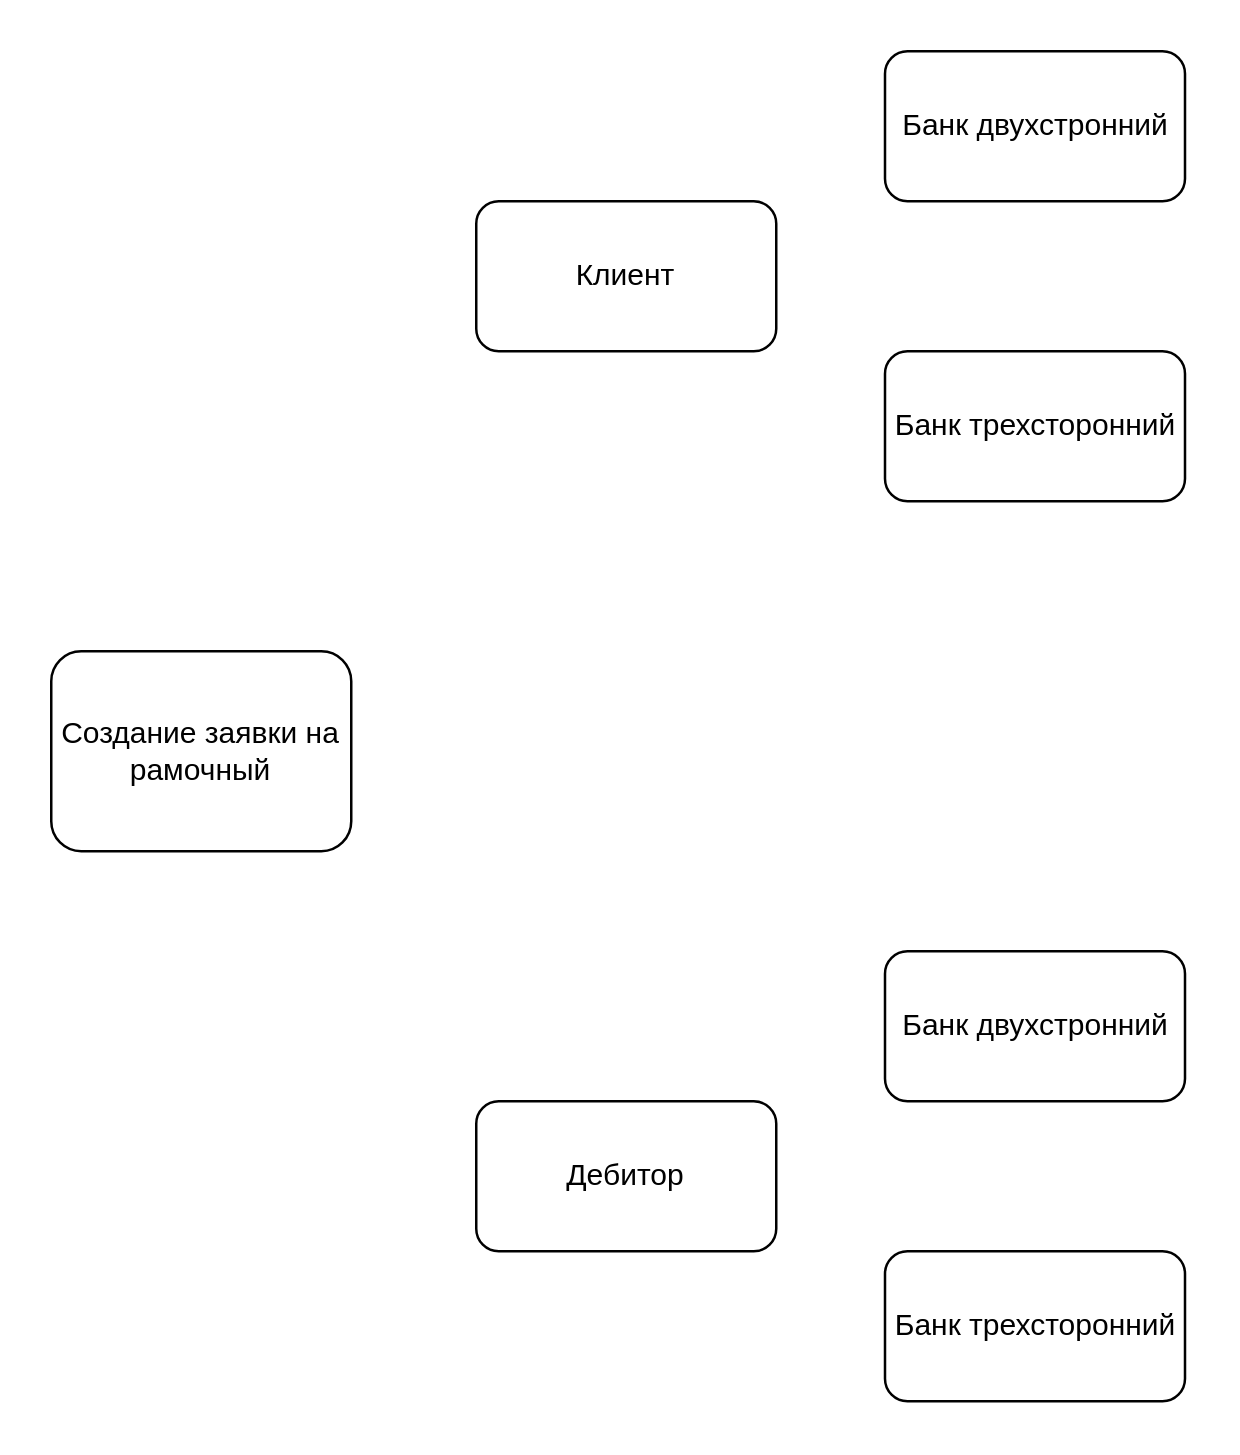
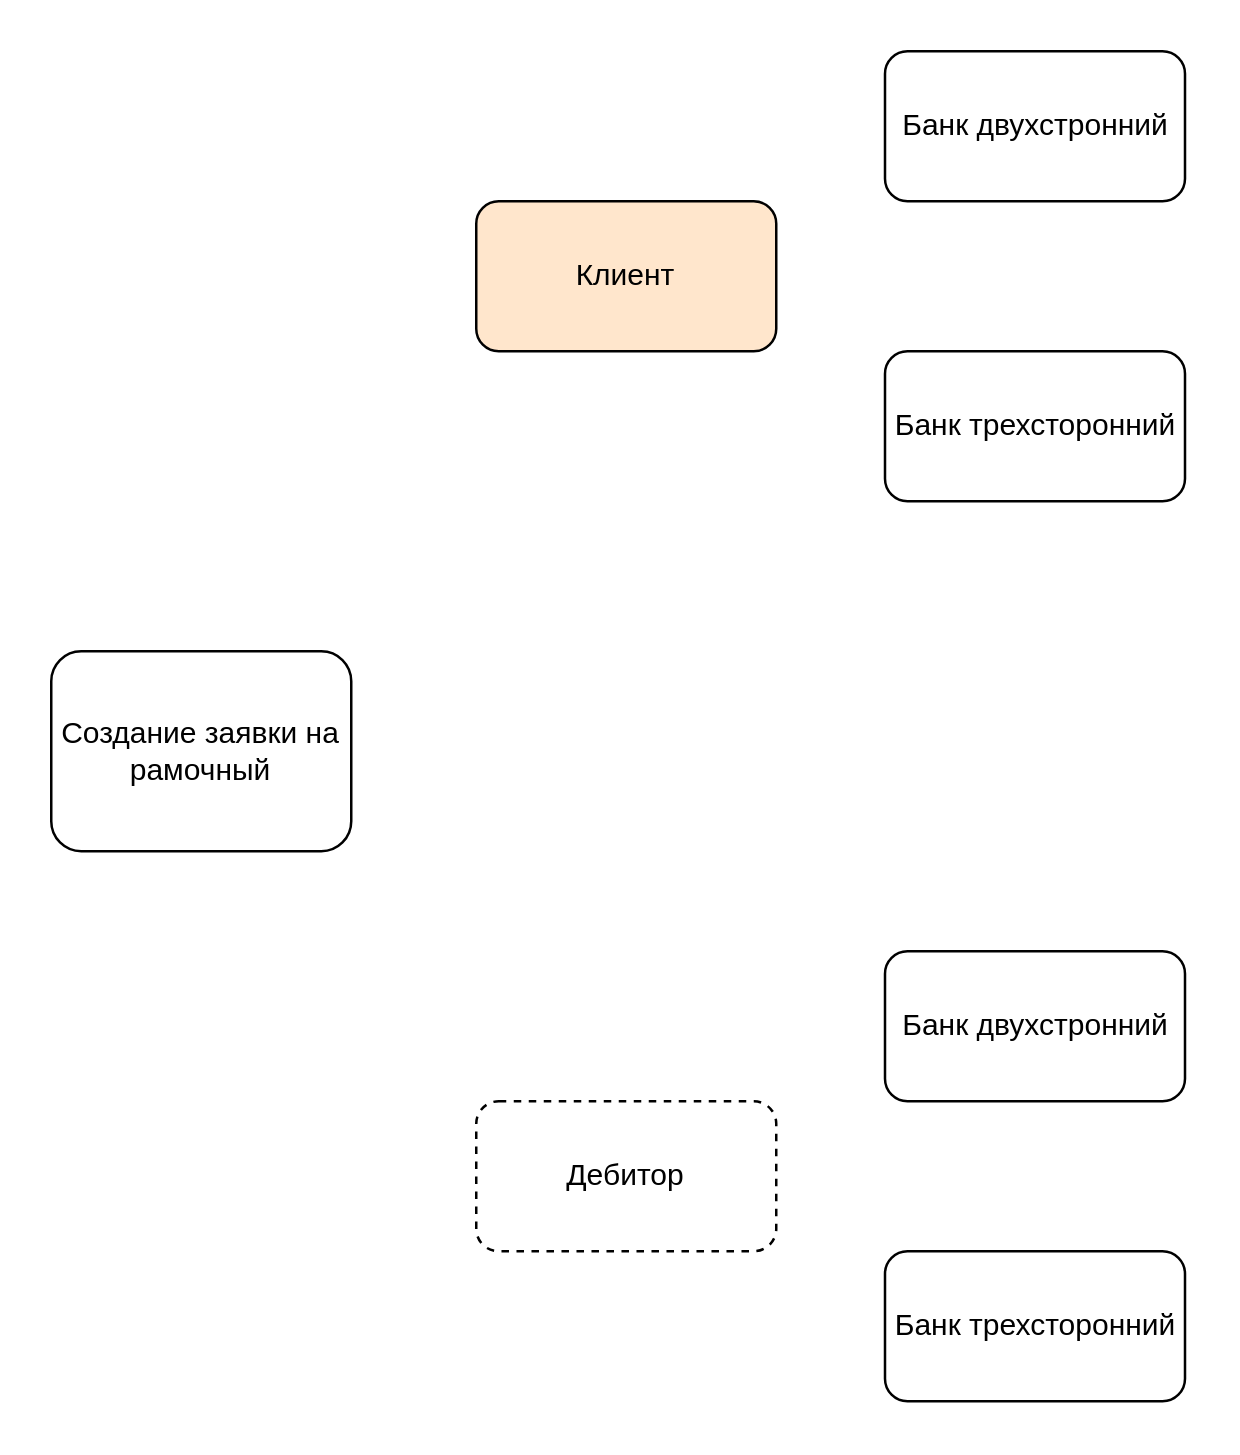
(626, 276) -> (626, 276)
(626, 1176) -> (626, 1176)
